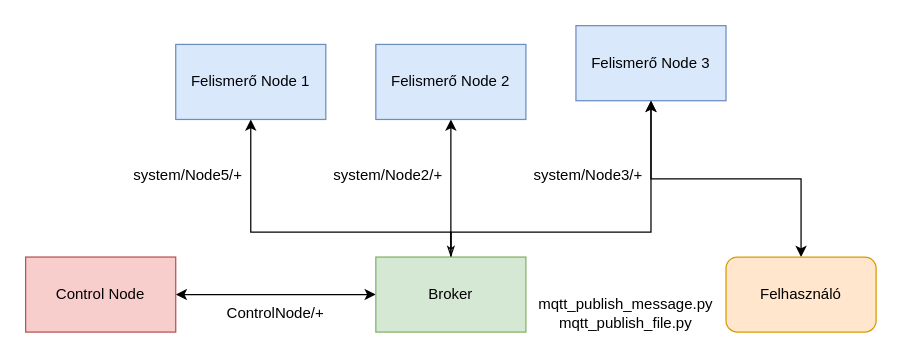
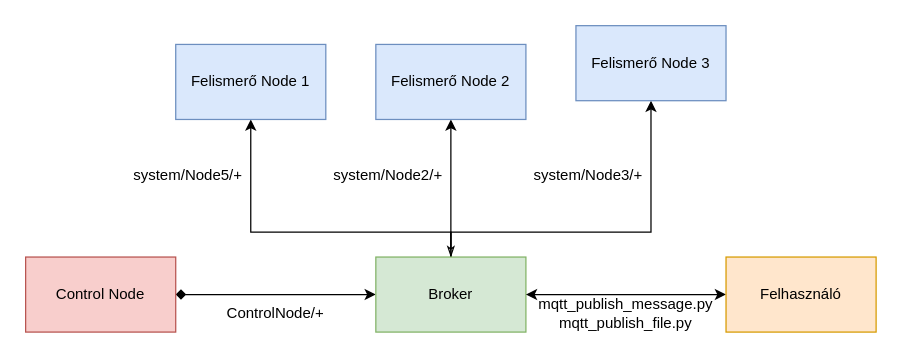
(762, 179) -> (626, 294)
(186, 294) -> (186, 294)
(801, 294) -> (801, 294)
